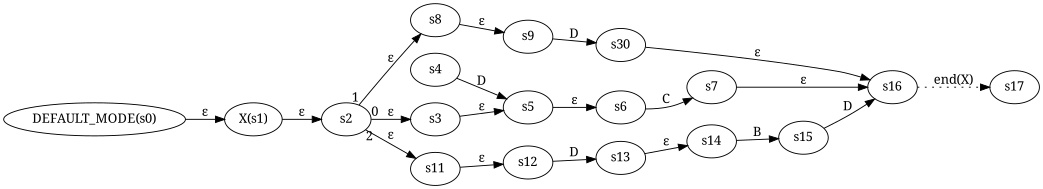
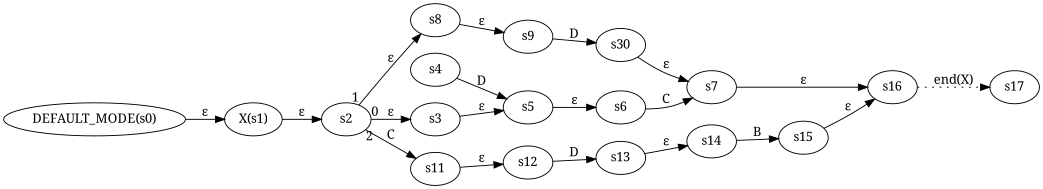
(754, 59) -> (658, 69)
(848, 107) -> (848, 107)
(391, 135) -> (391, 135)
